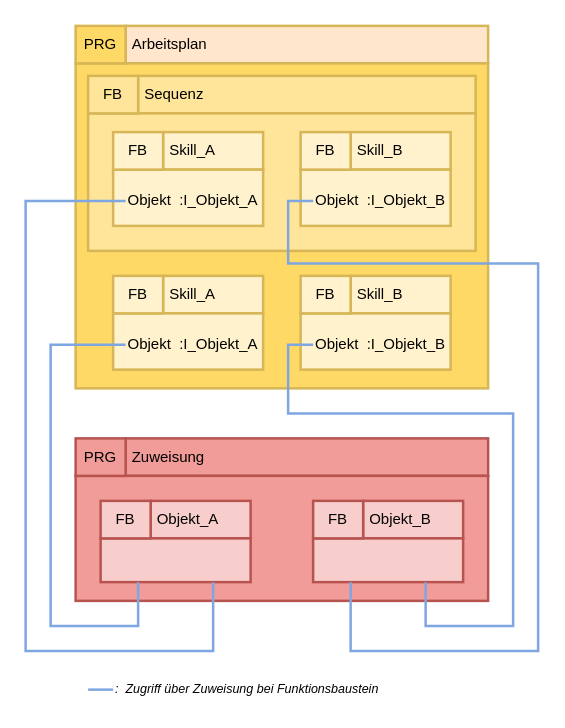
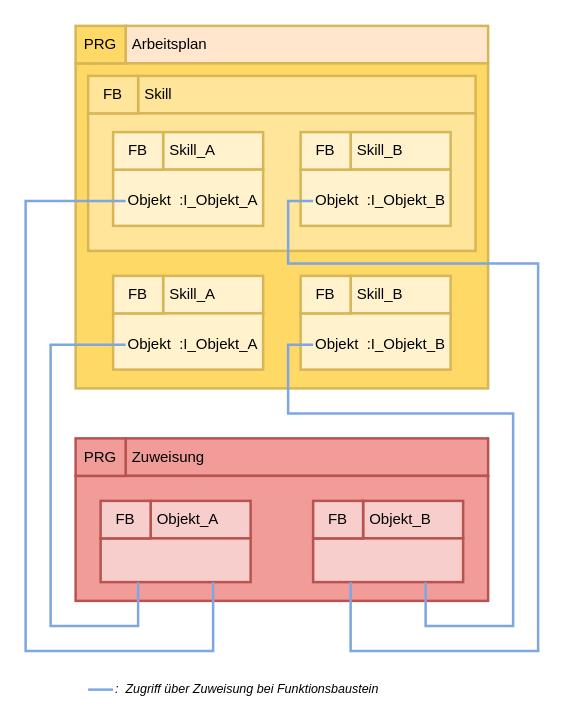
(170, 94) -> (156, 94)
